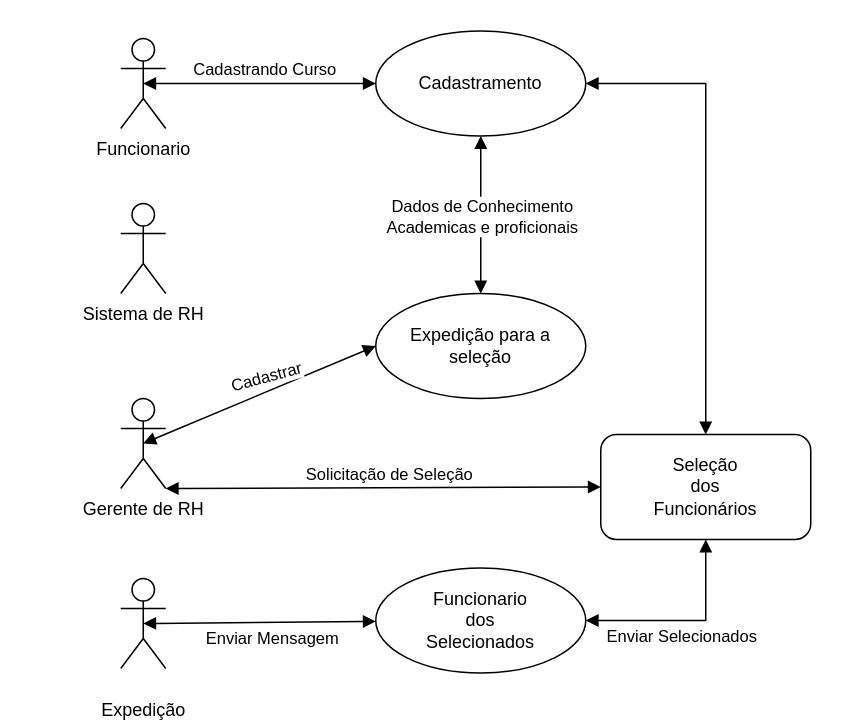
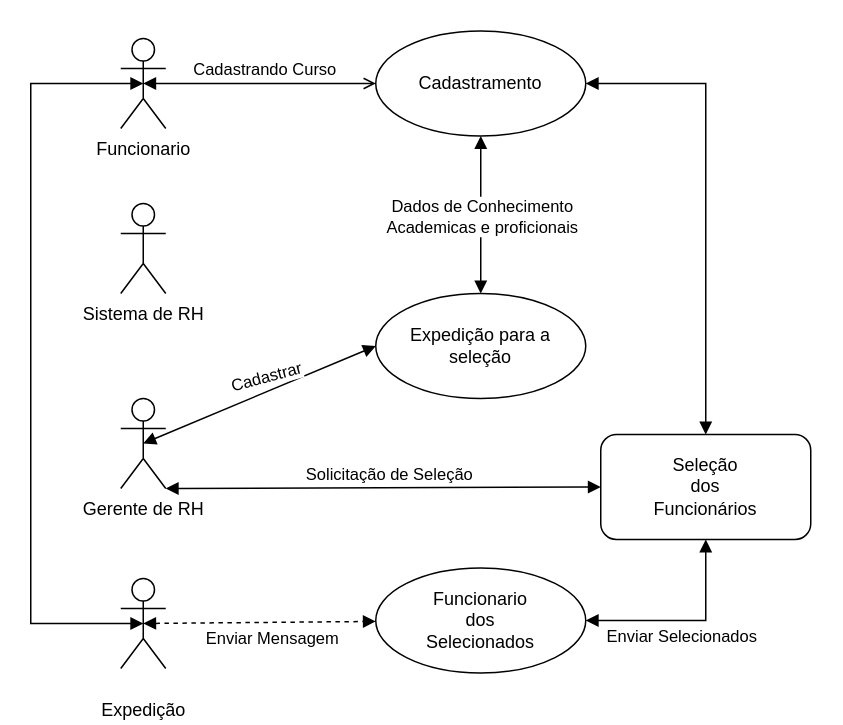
(362, 83) -> (366, 83)
none -> (31, 353)
(261, 622) -> (261, 622)
